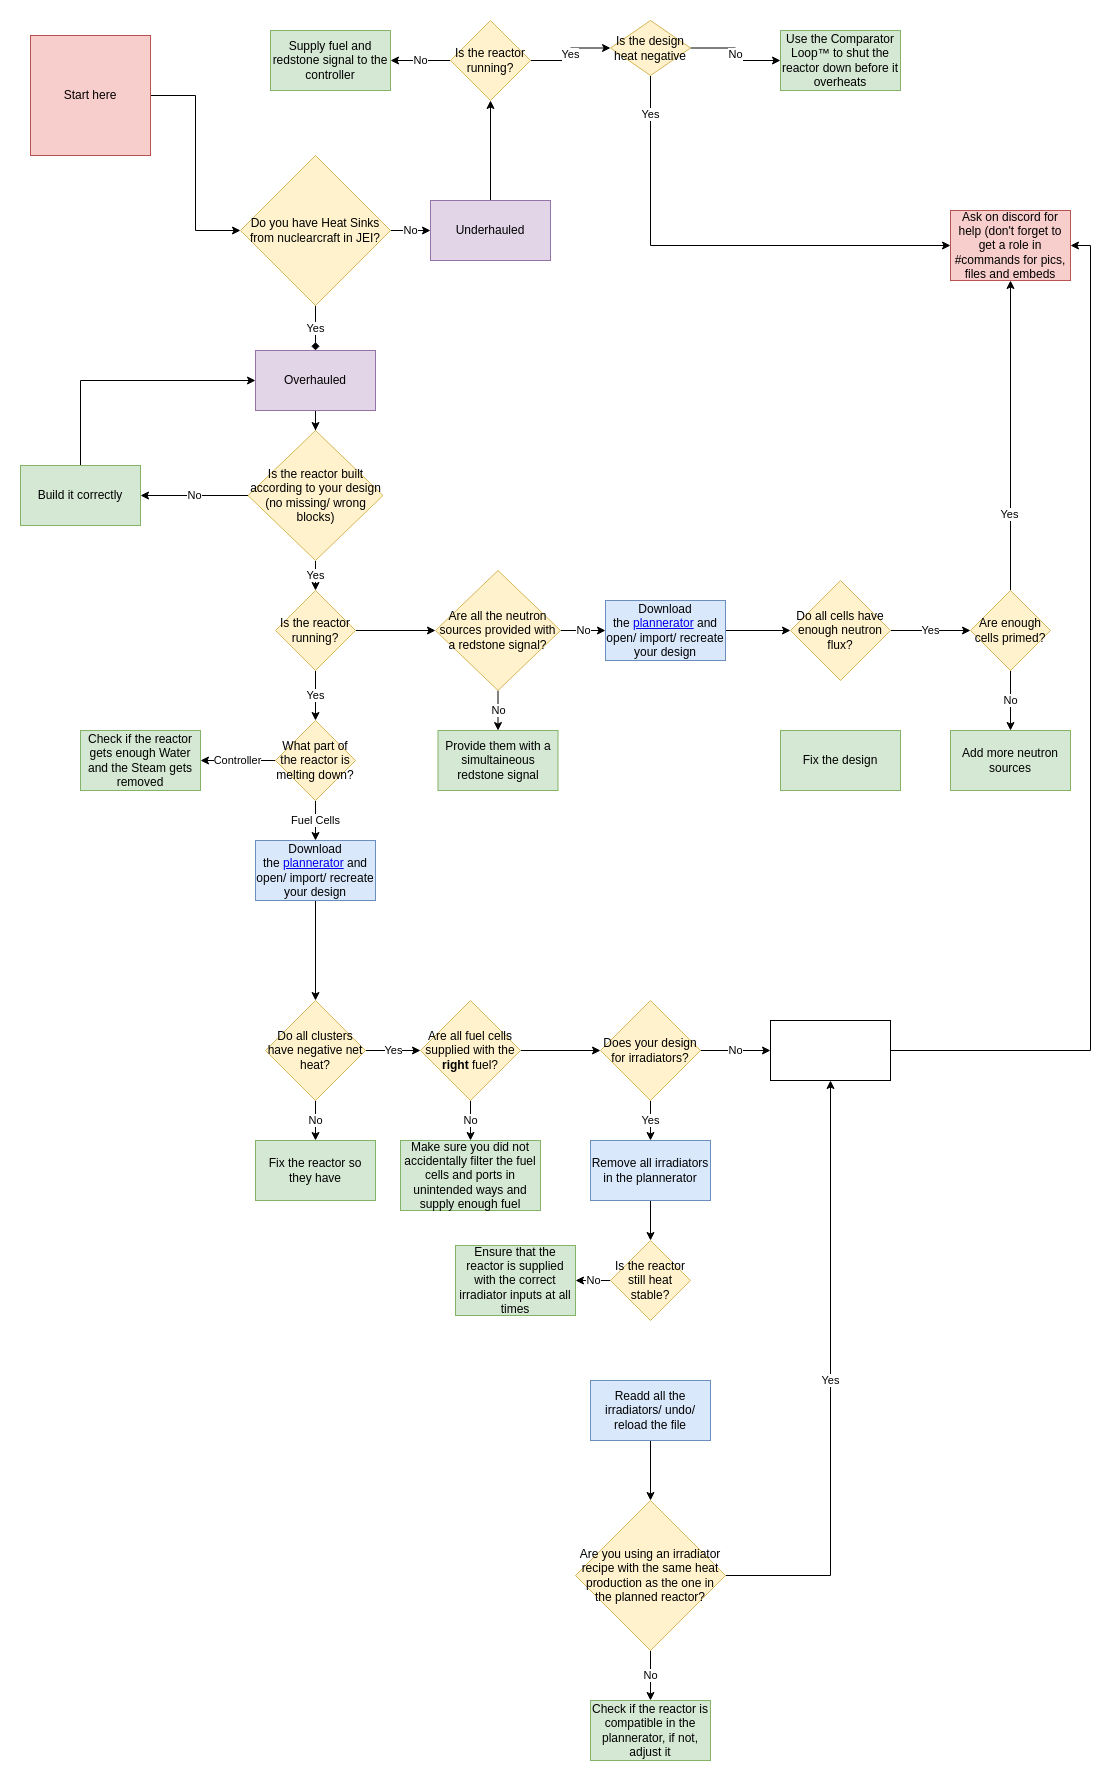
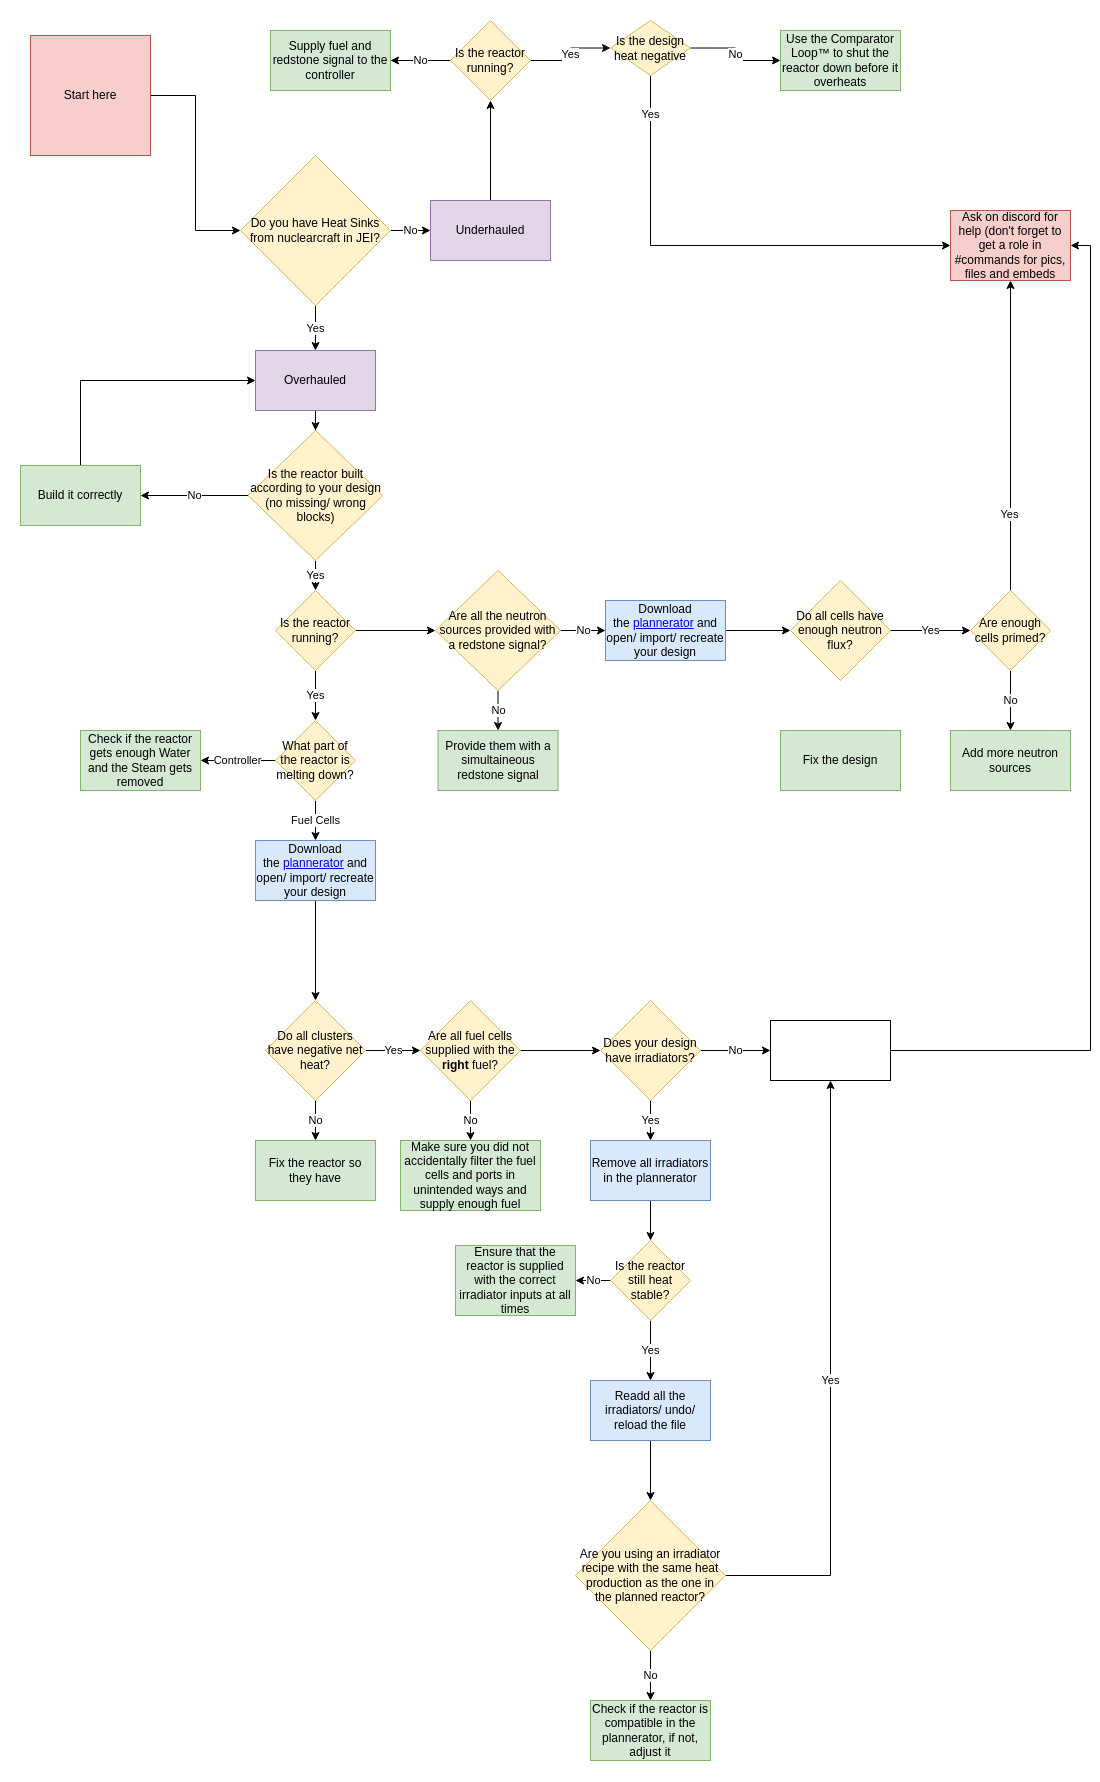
(316, 341) -> (316, 342)
(651, 1051) -> (651, 1051)
none -> (651, 1347)
